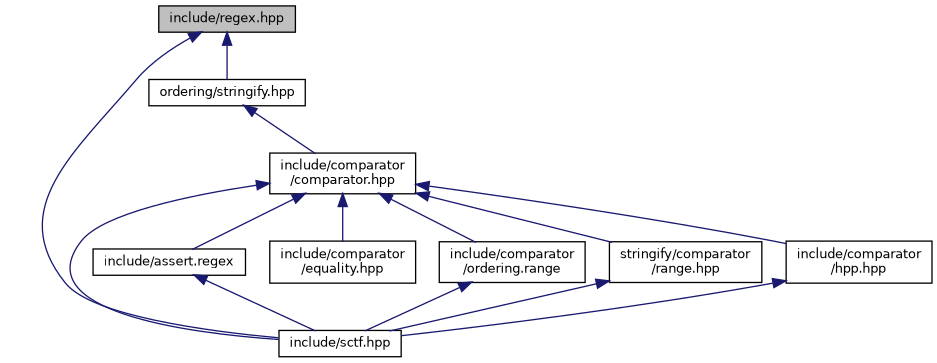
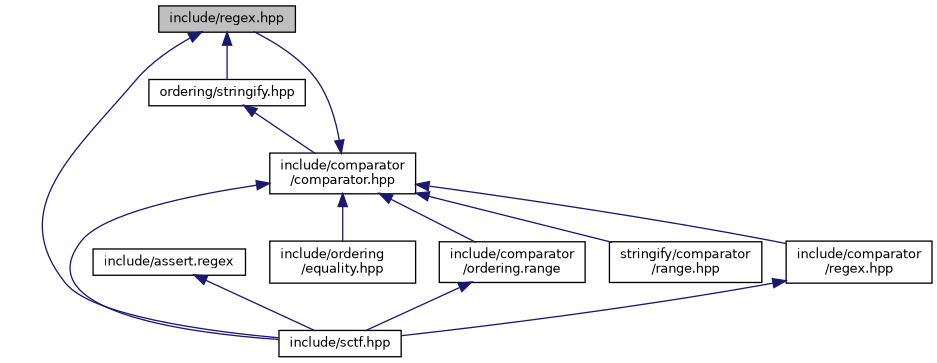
(243, 224) -> (312, 74)
(343, 262) -> (343, 262)
(859, 262) -> (859, 262)
(493, 307) -> none
